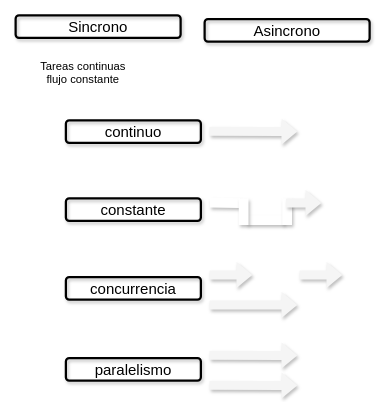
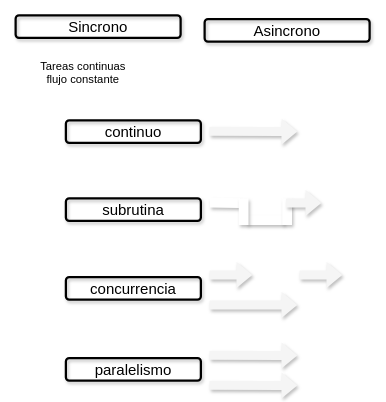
(133, 210) -> (133, 210)
